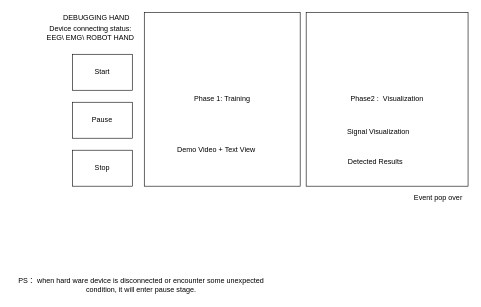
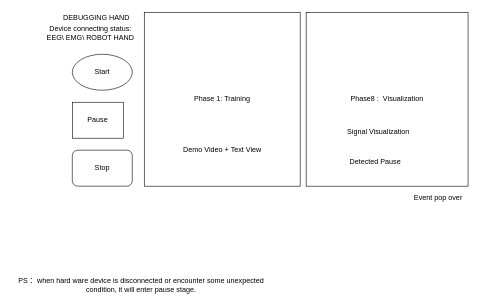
(102, 72) -> (102, 72)
(387, 99) -> (387, 99)
(102, 120) -> (98, 120)
(216, 150) -> (222, 150)
(376, 162) -> (376, 162)
(102, 168) -> (102, 168)
